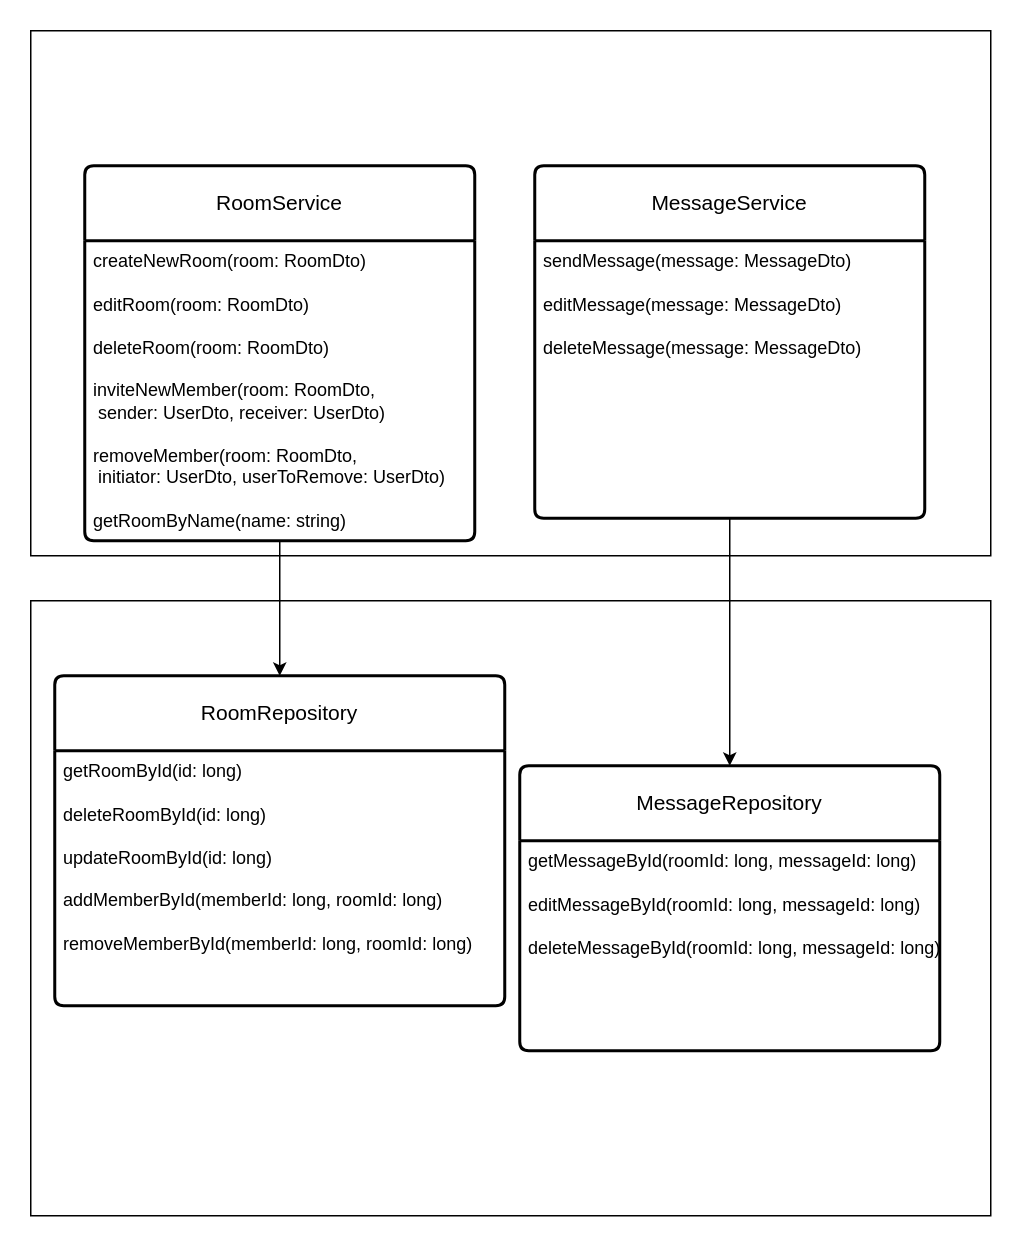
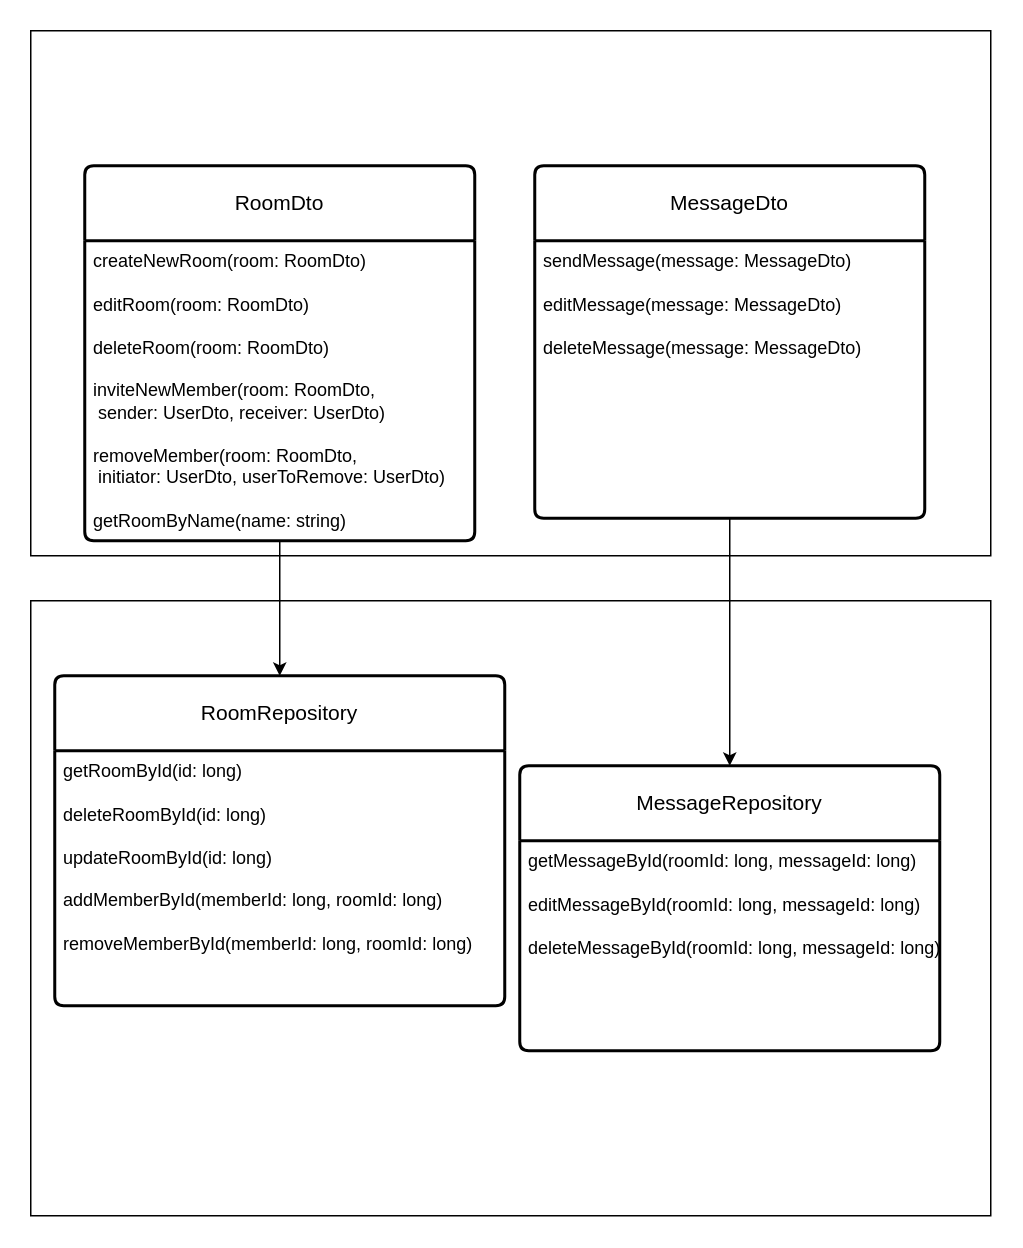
(280, 203) -> (280, 203)
(730, 203) -> (730, 203)
